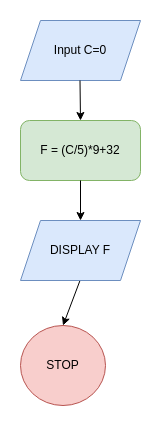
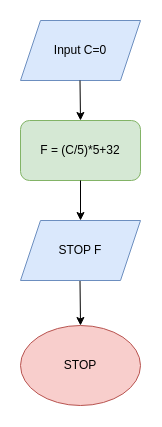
(81, 151) -> (81, 151)
(81, 251) -> (81, 251)
(63, 366) -> (81, 366)
